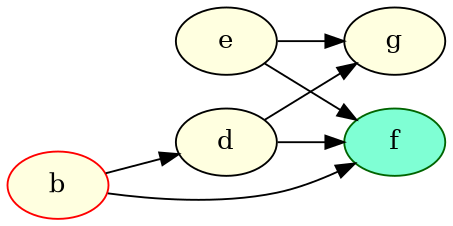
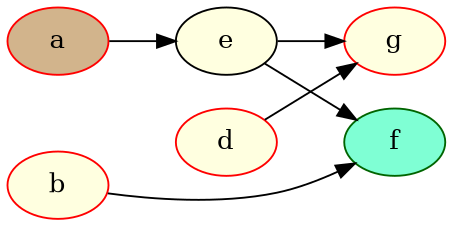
none -> (58, 41)
(395, 41) -> (395, 41)
(226, 142) -> (226, 142)
(301, 142) -> none
(133, 166) -> none
